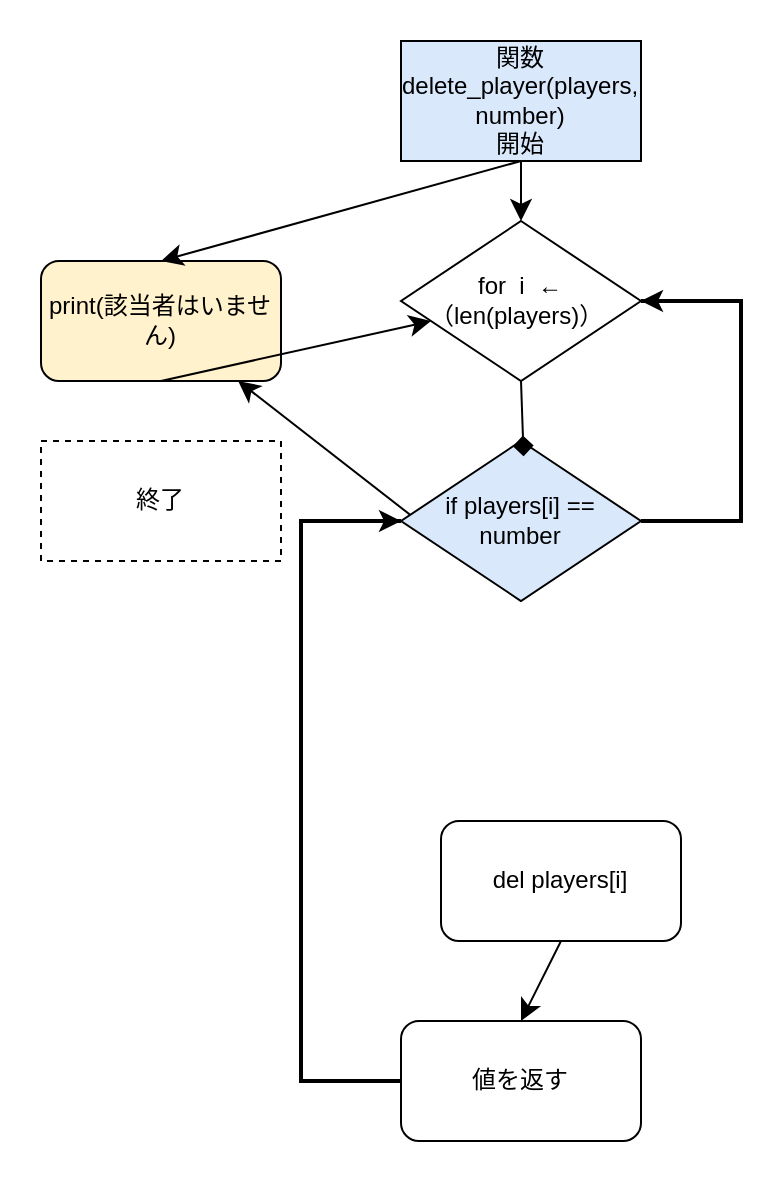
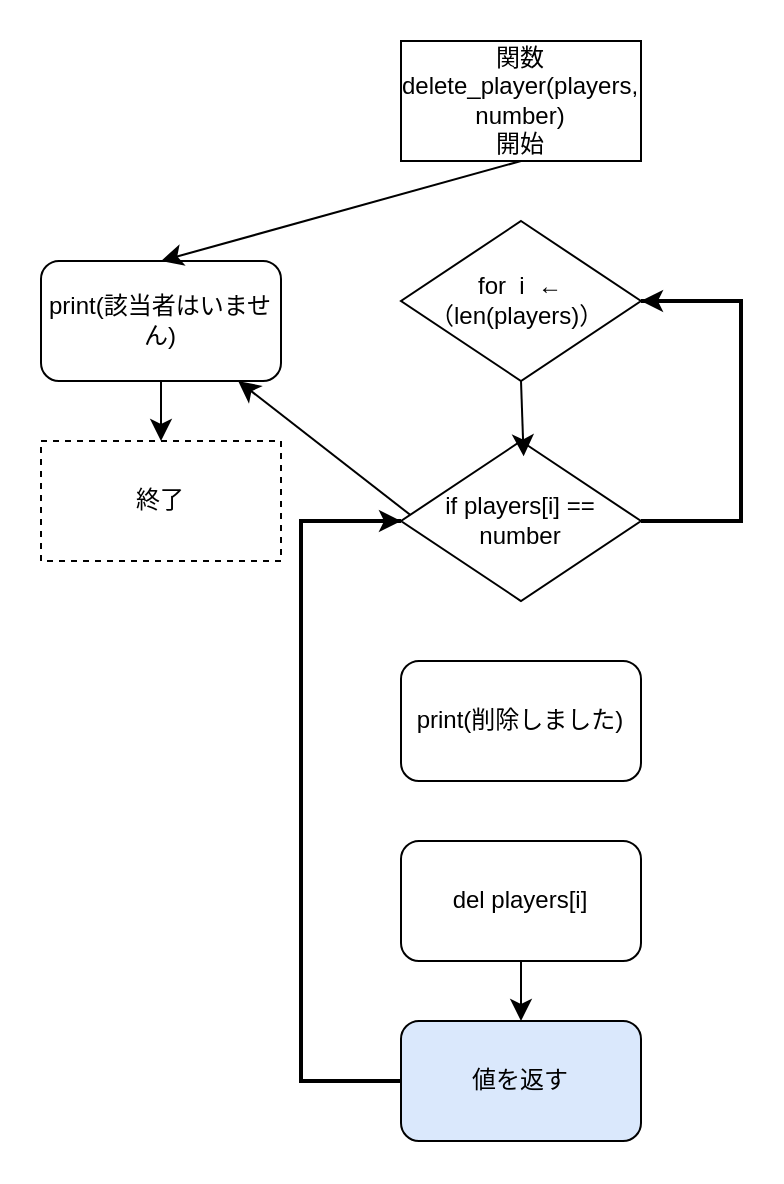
(521, 101) -> (521, 101)
(521, 185) -> none
(161, 321) -> (161, 321)
(290, 352) -> (161, 404)
(523, 436) -> (523, 438)
(521, 521) -> (521, 521)
none -> (521, 721)
(561, 881) -> (521, 901)
(521, 1081) -> (521, 1081)
